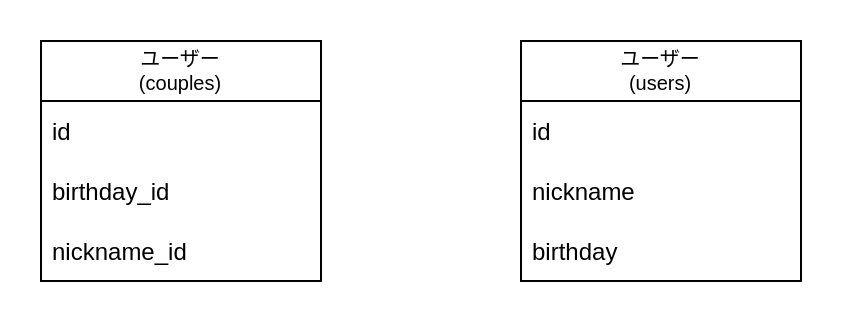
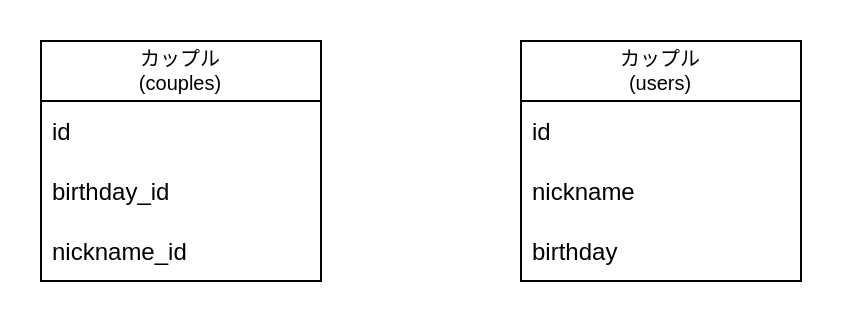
(180, 59) -> (180, 59)
(660, 59) -> (660, 59)
